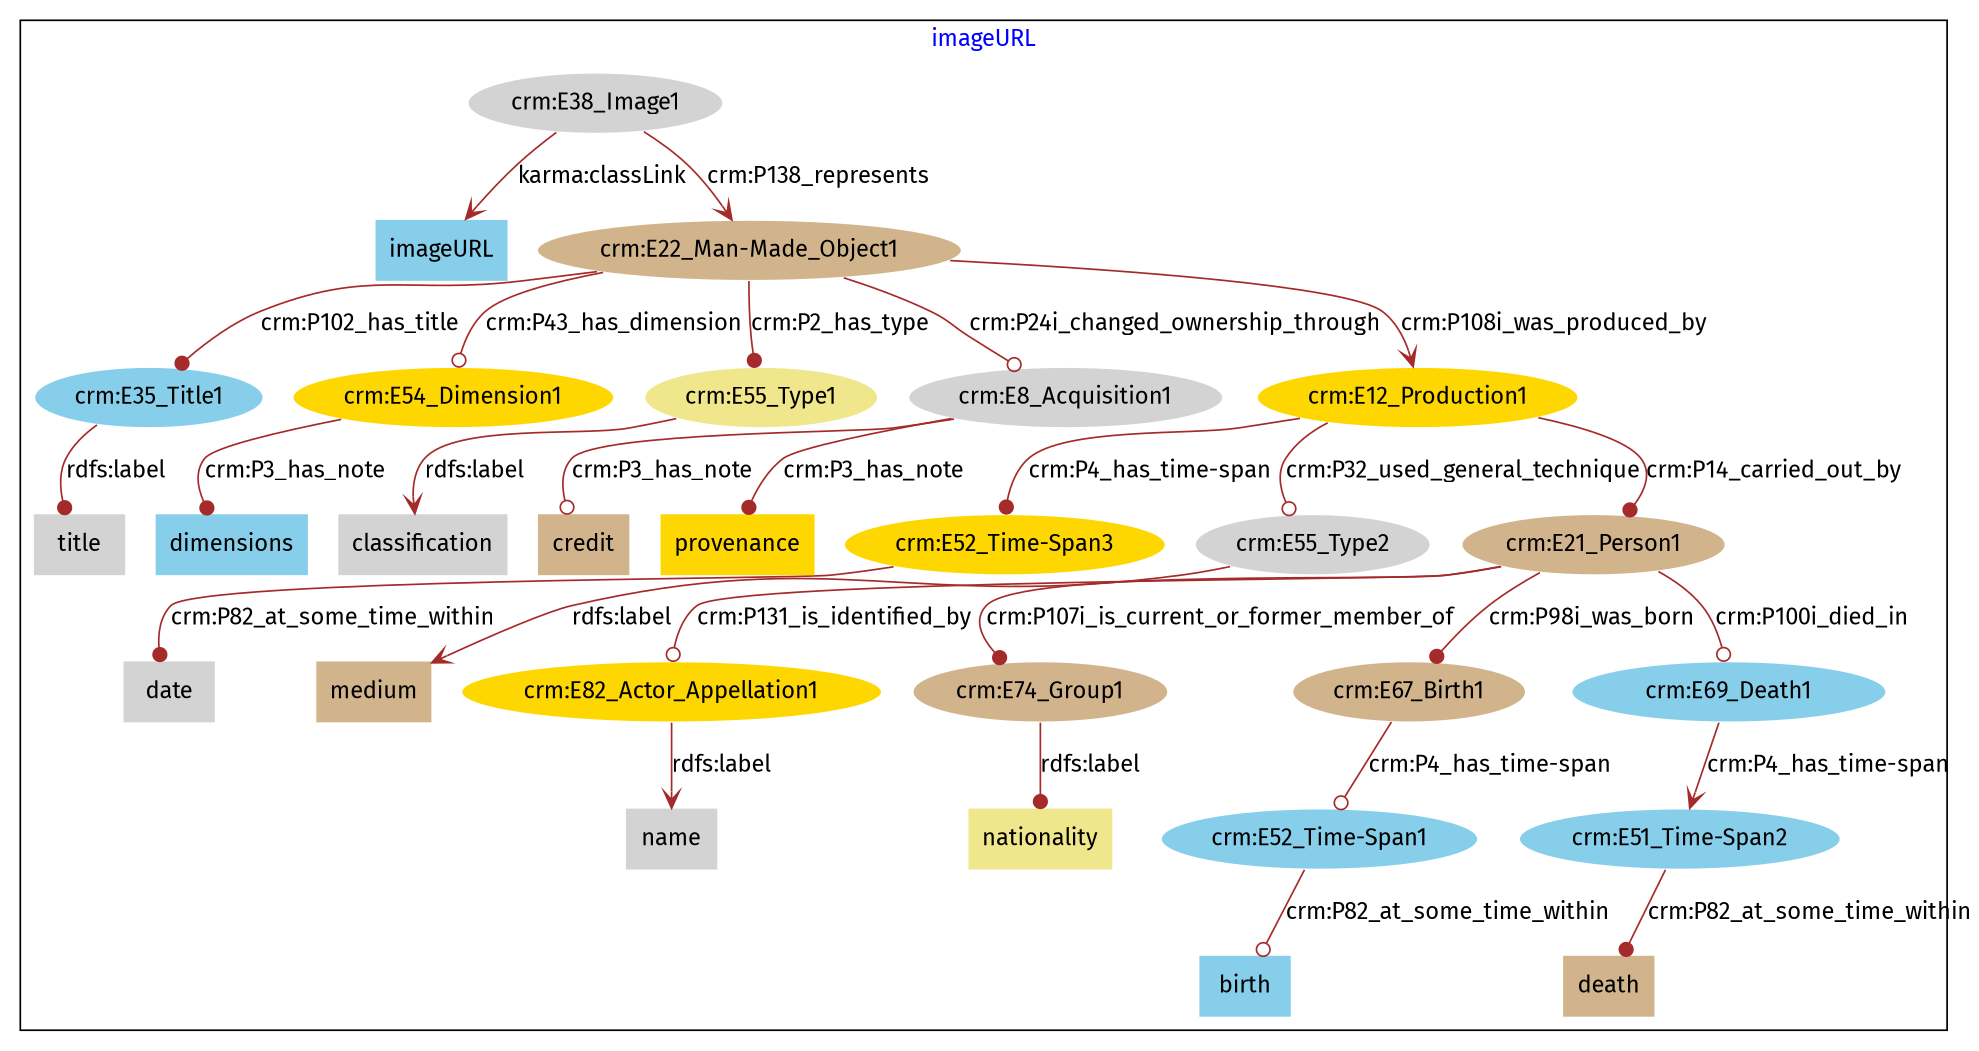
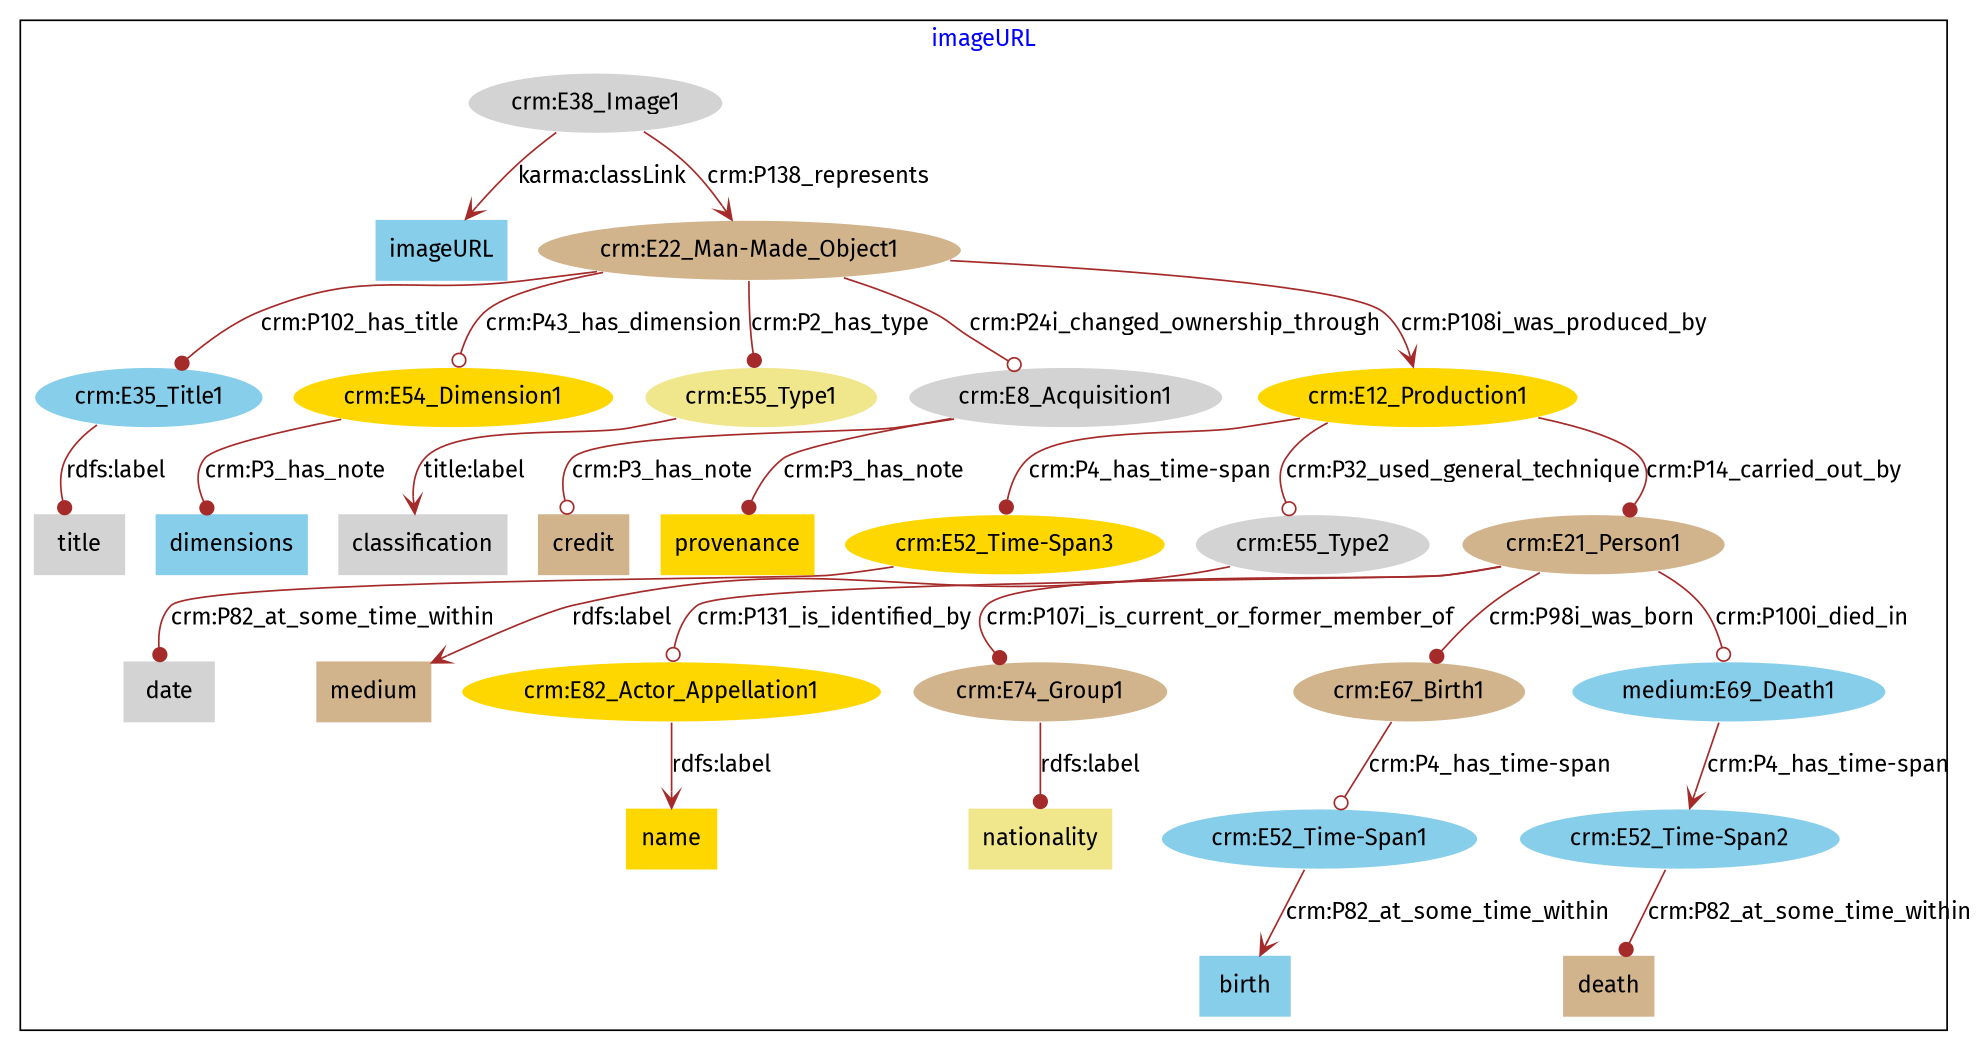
(475, 471) -> (475, 471)
(1729, 692) -> (1729, 692)
(672, 839) -> (672, 839)
(1680, 839) -> (1680, 839)
(1285, 906) -> (1285, 906)
